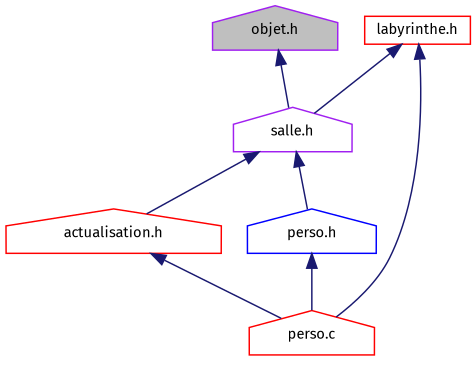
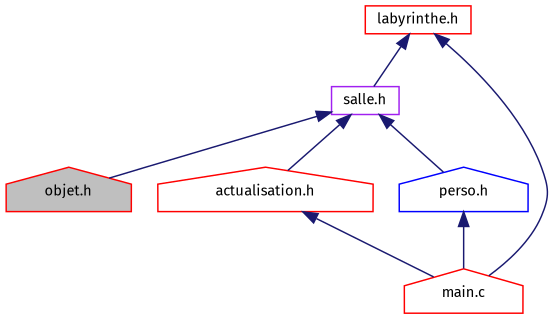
(275, 30) -> (69, 192)
(285, 86) -> (213, 147)
(293, 132) -> (365, 101)
(312, 335) -> (464, 293)
